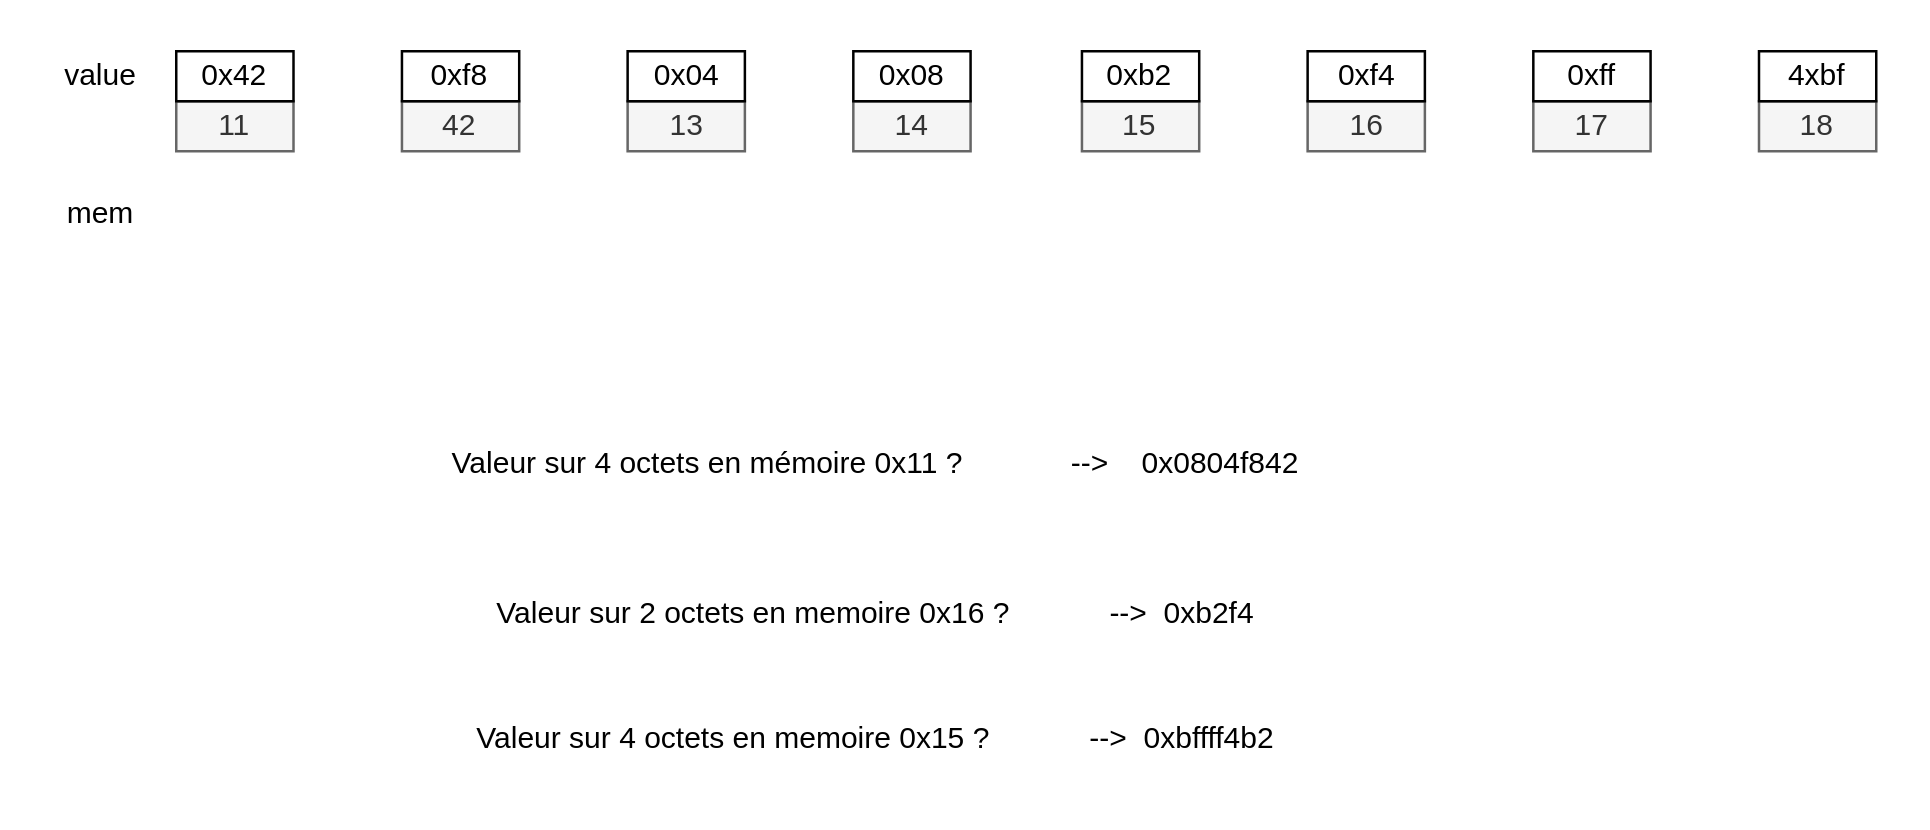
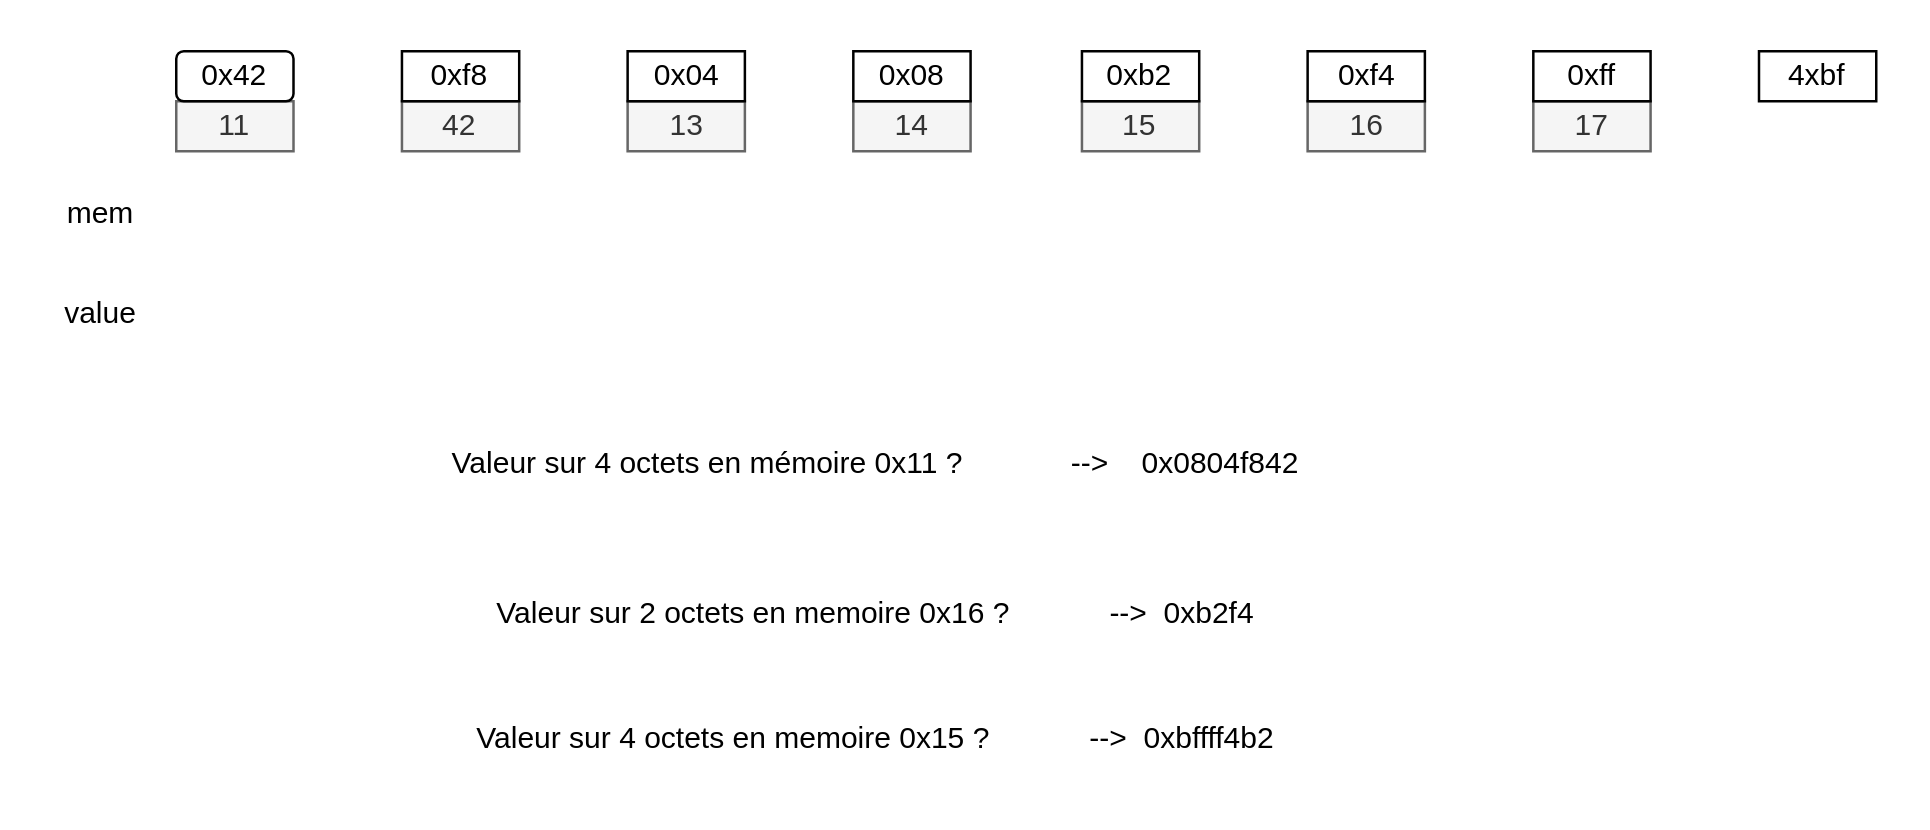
(101, 76) -> (101, 314)
(235, 76) -> (235, 76)
(1818, 126) -> none
